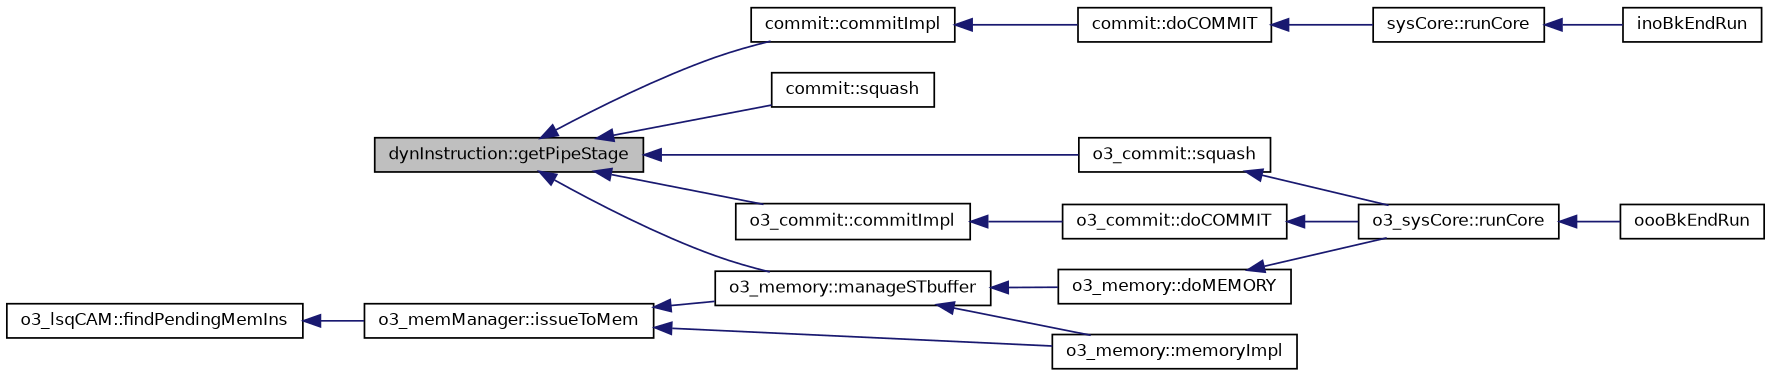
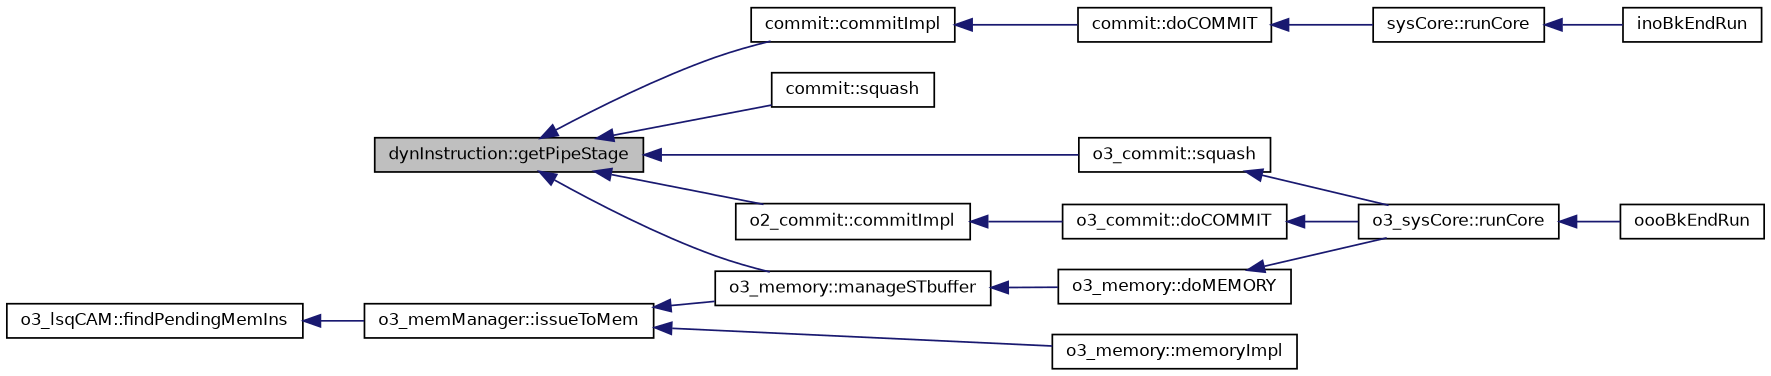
(853, 222) -> (853, 222)
(1022, 322) -> none
